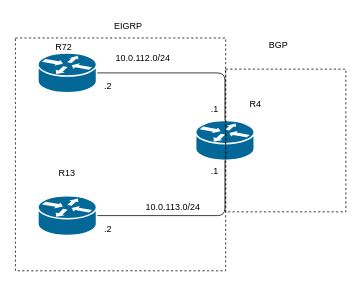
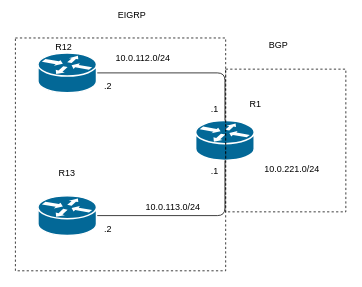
(128, 27) -> (132, 15)
(64, 48) -> (64, 48)
(255, 104) -> (255, 104)
none -> (291, 169)
